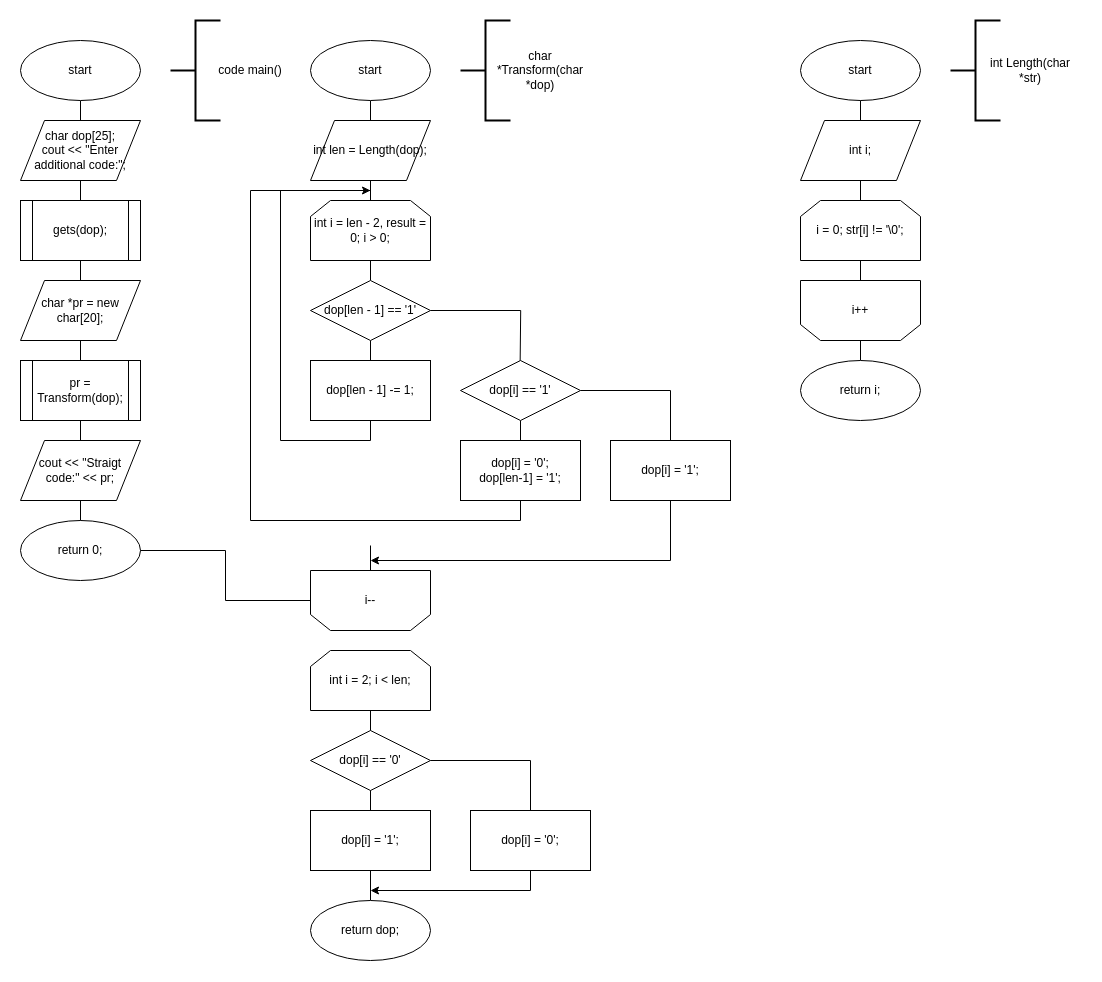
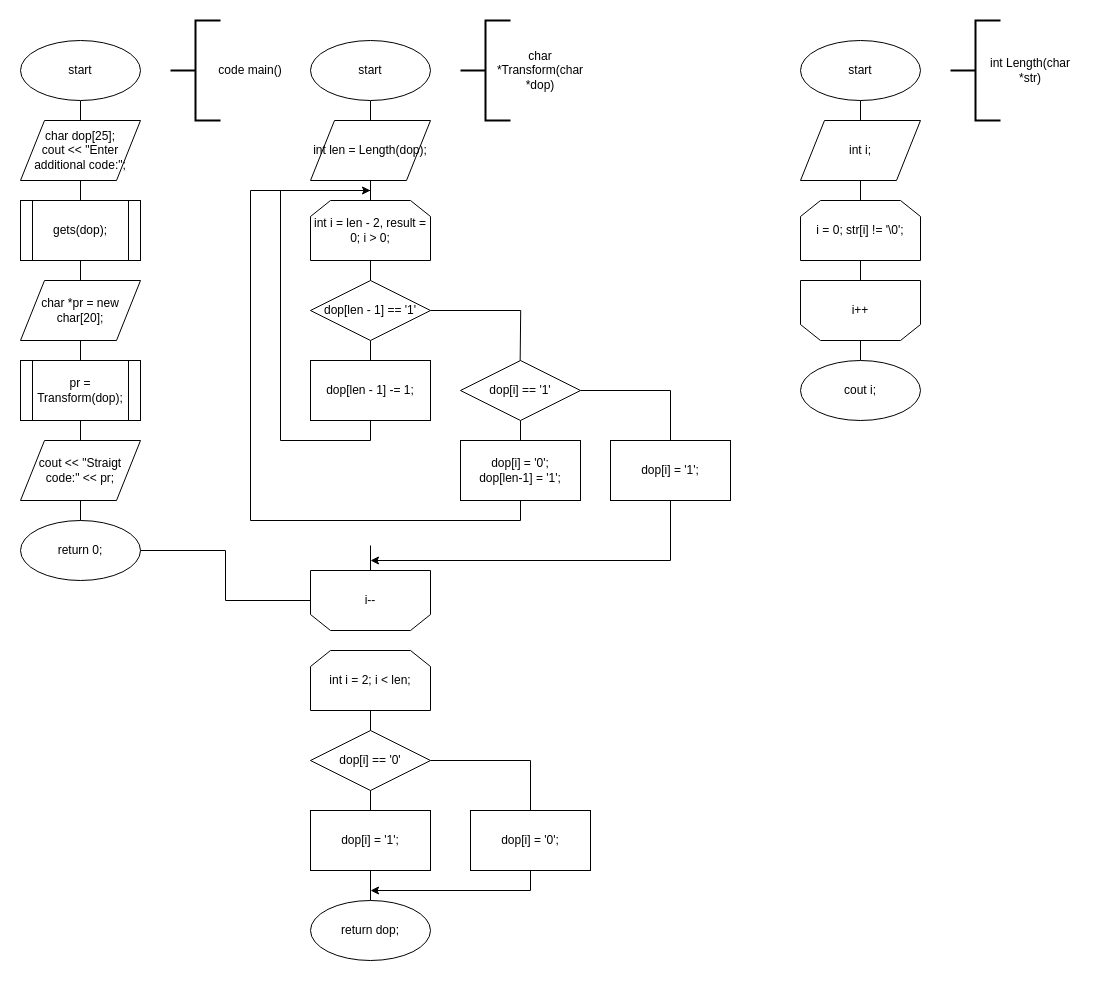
(861, 391) -> (861, 391)
